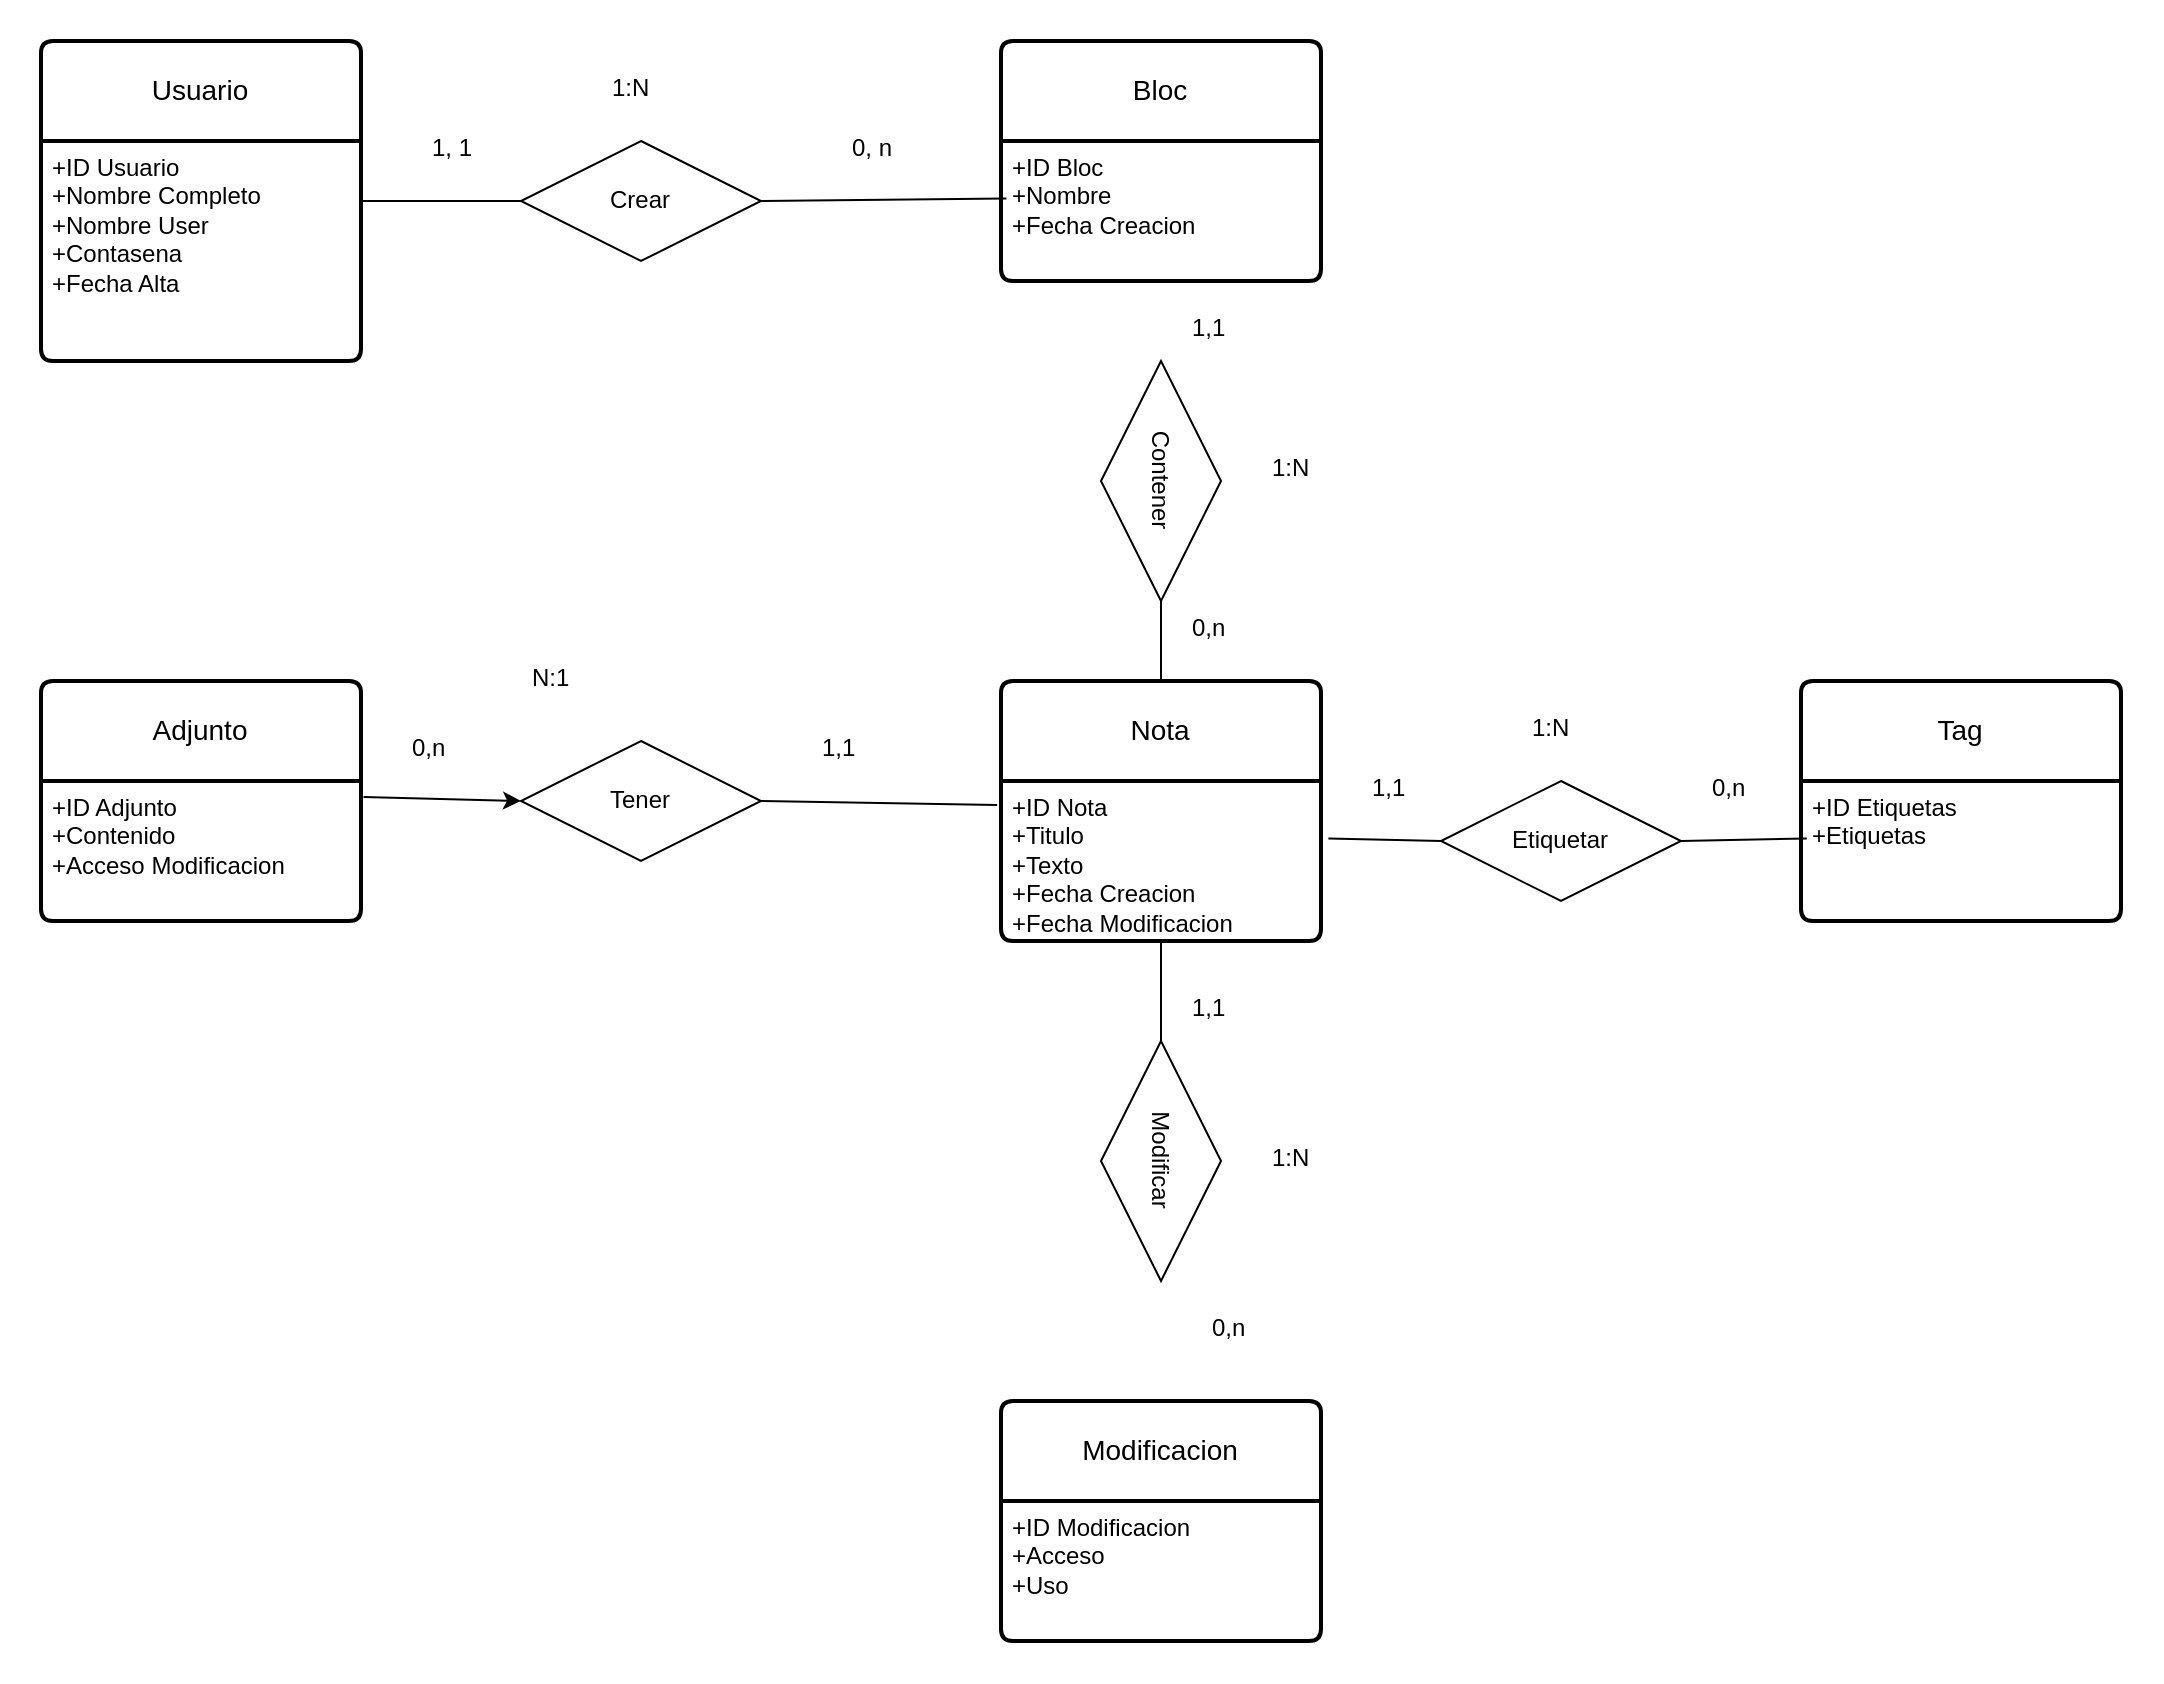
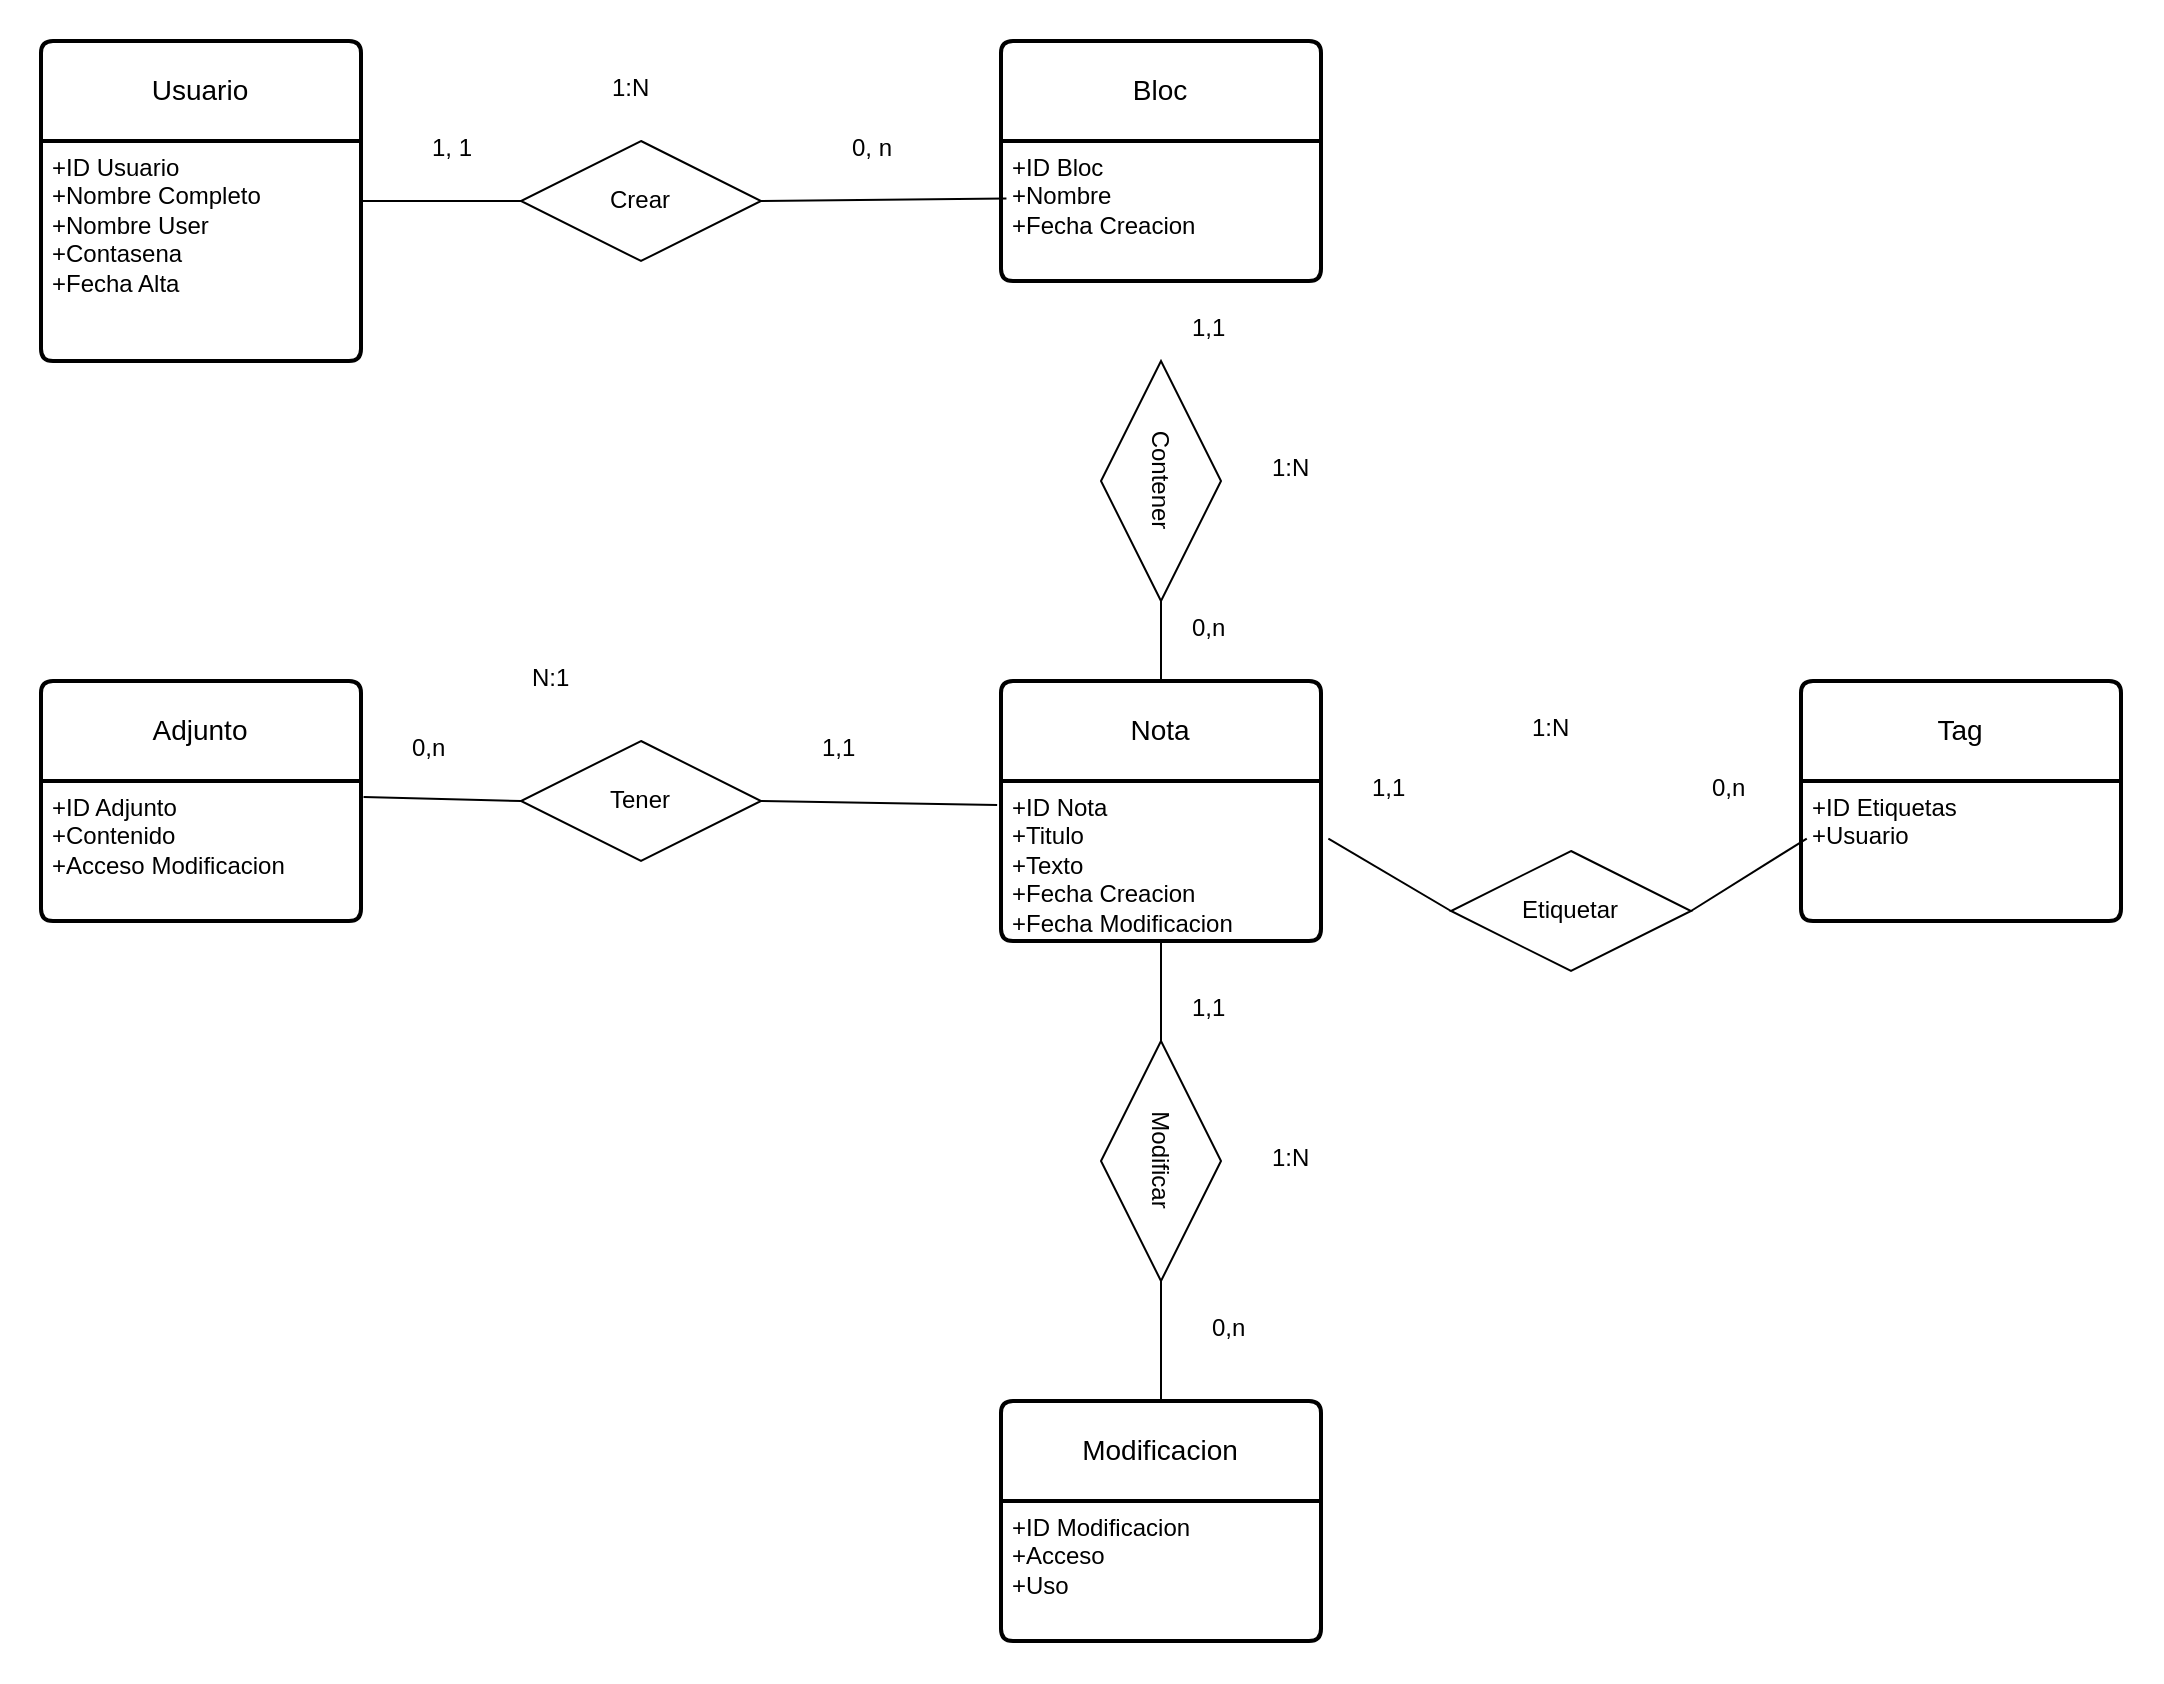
(506, 801) -> (511, 801)
(1894, 824) -> (1894, 824)
(1561, 841) -> (1571, 911)
none -> (1161, 1340)
